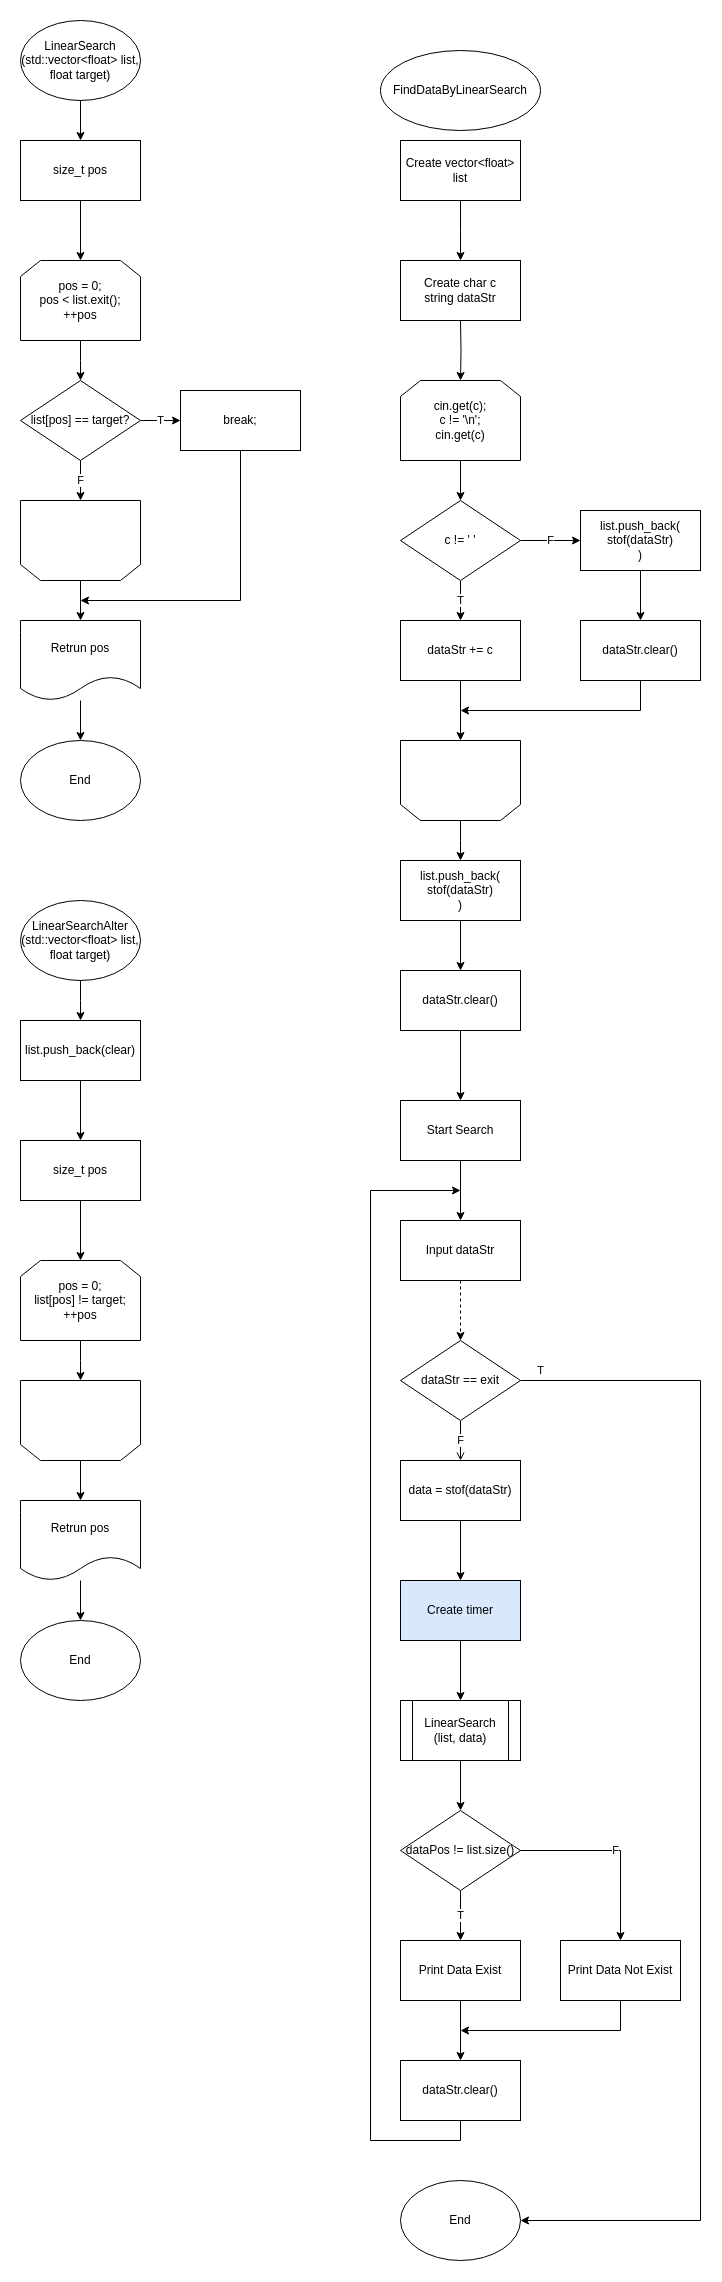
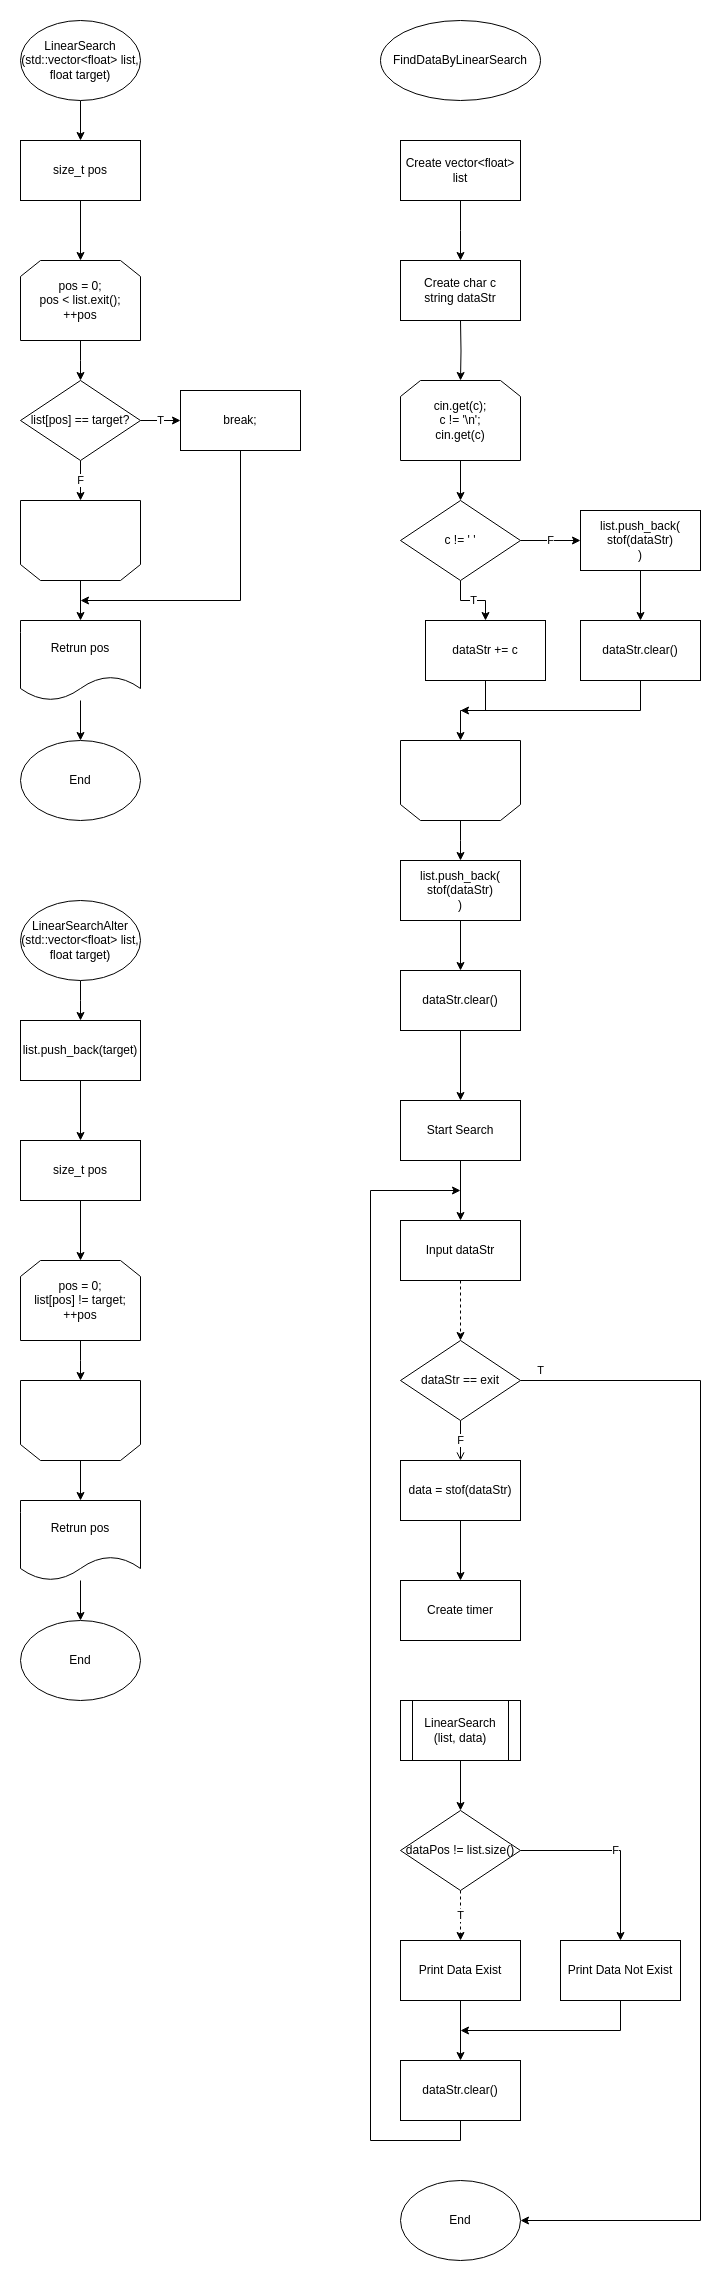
(461, 91) -> (461, 61)
(461, 651) -> (486, 651)
(81, 1051) -> (81, 1051)
(461, 1611) -> (461, 1611)
(461, 1667) -> none
(461, 1901) -> (461, 1901)
